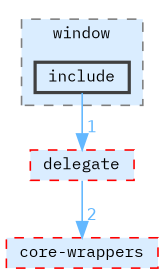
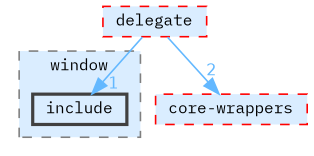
(82, 115) -> (121, 62)
